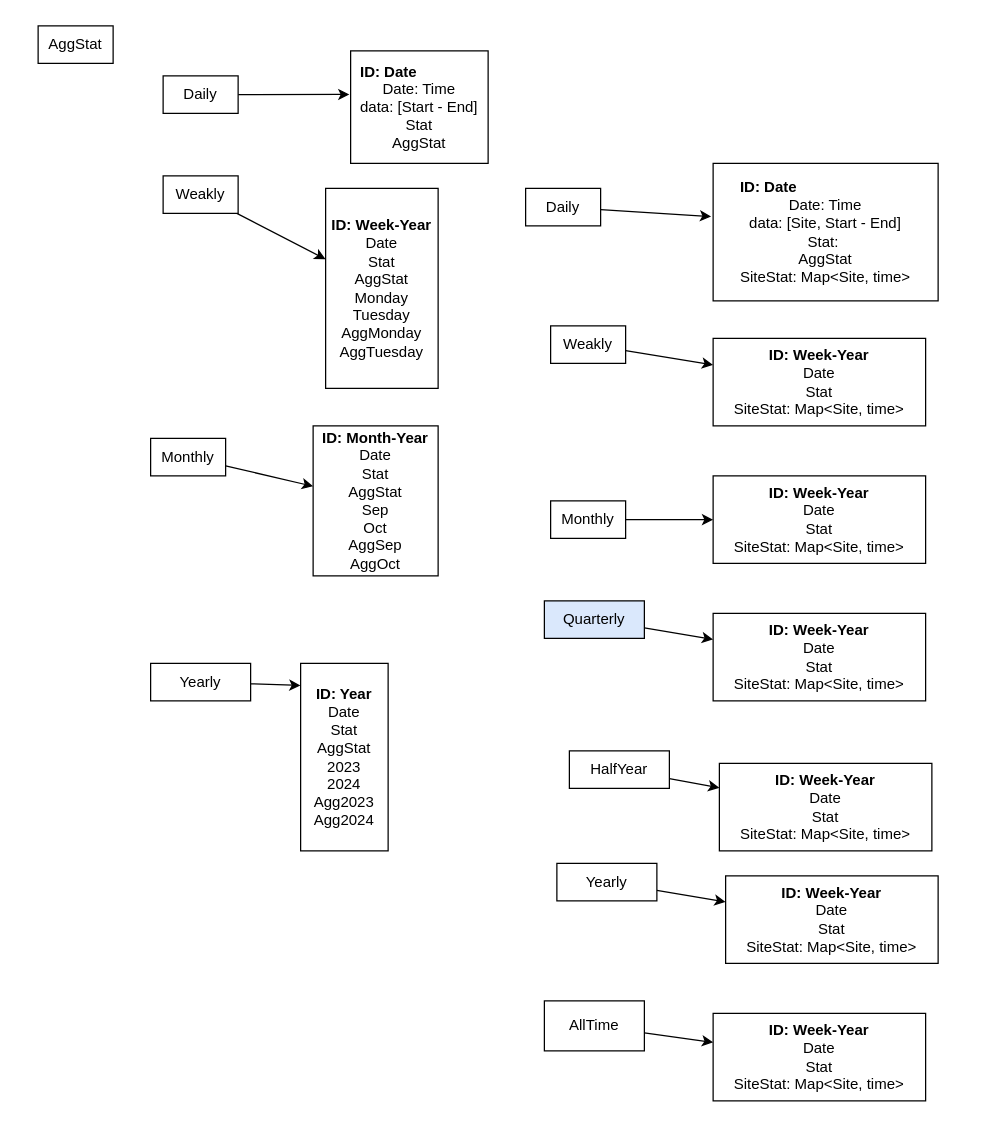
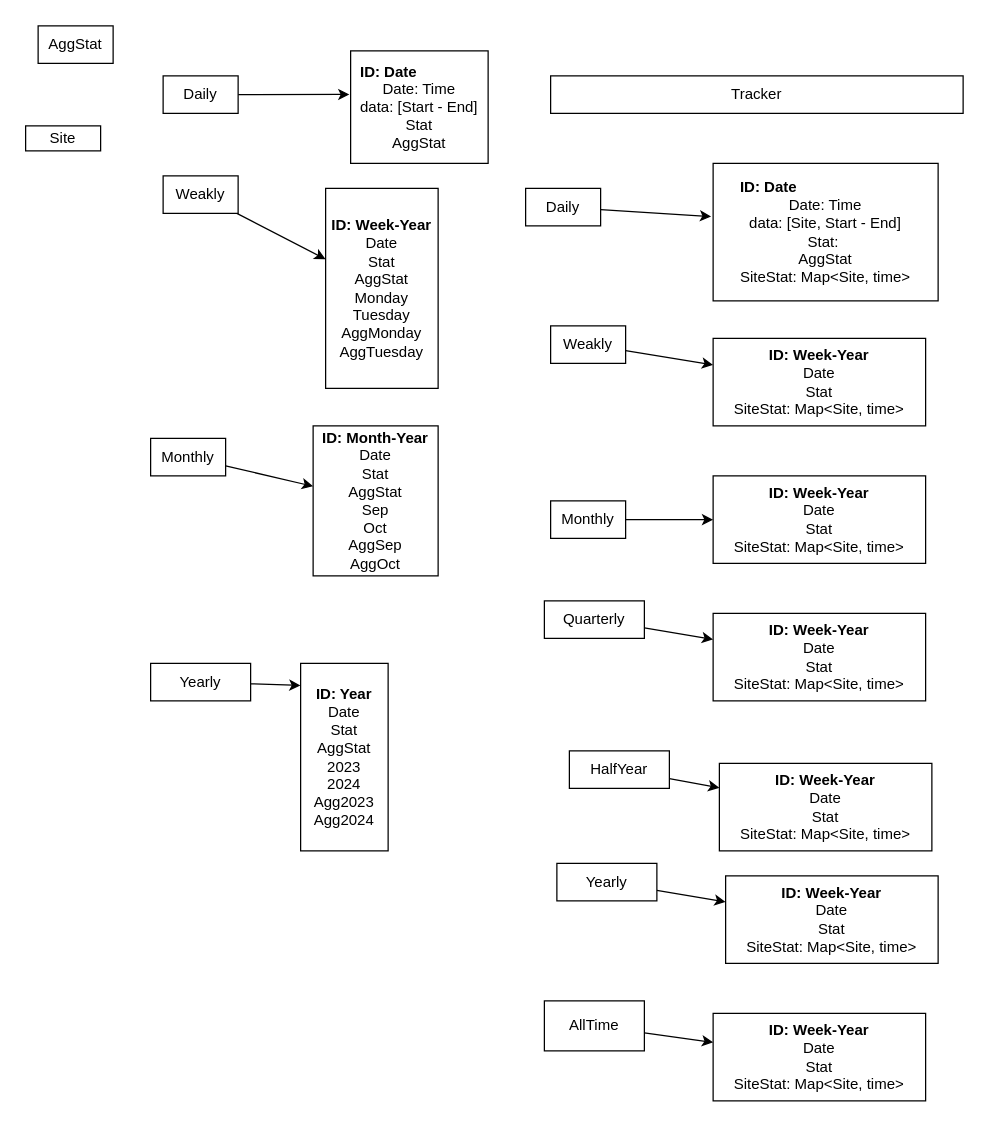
none -> (757, 94)
none -> (63, 138)
(594, 619) -> (594, 619)
